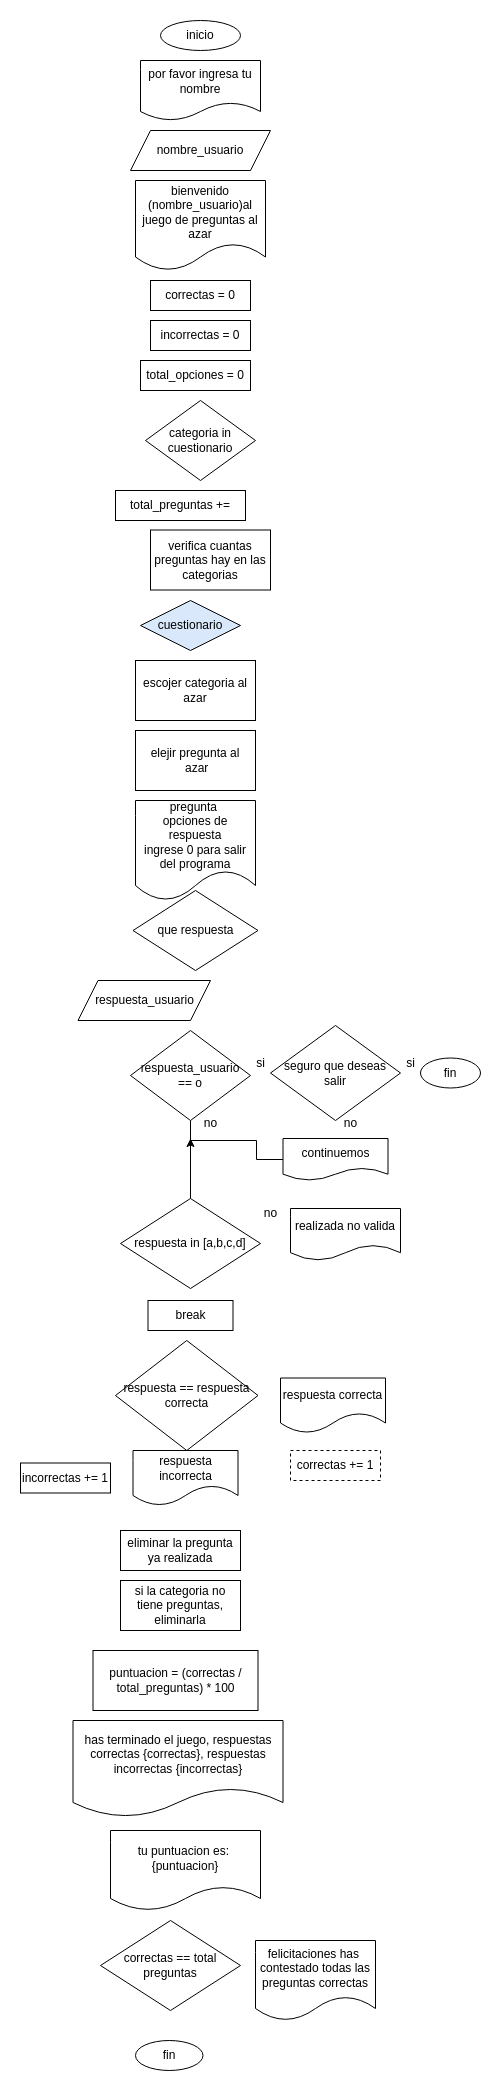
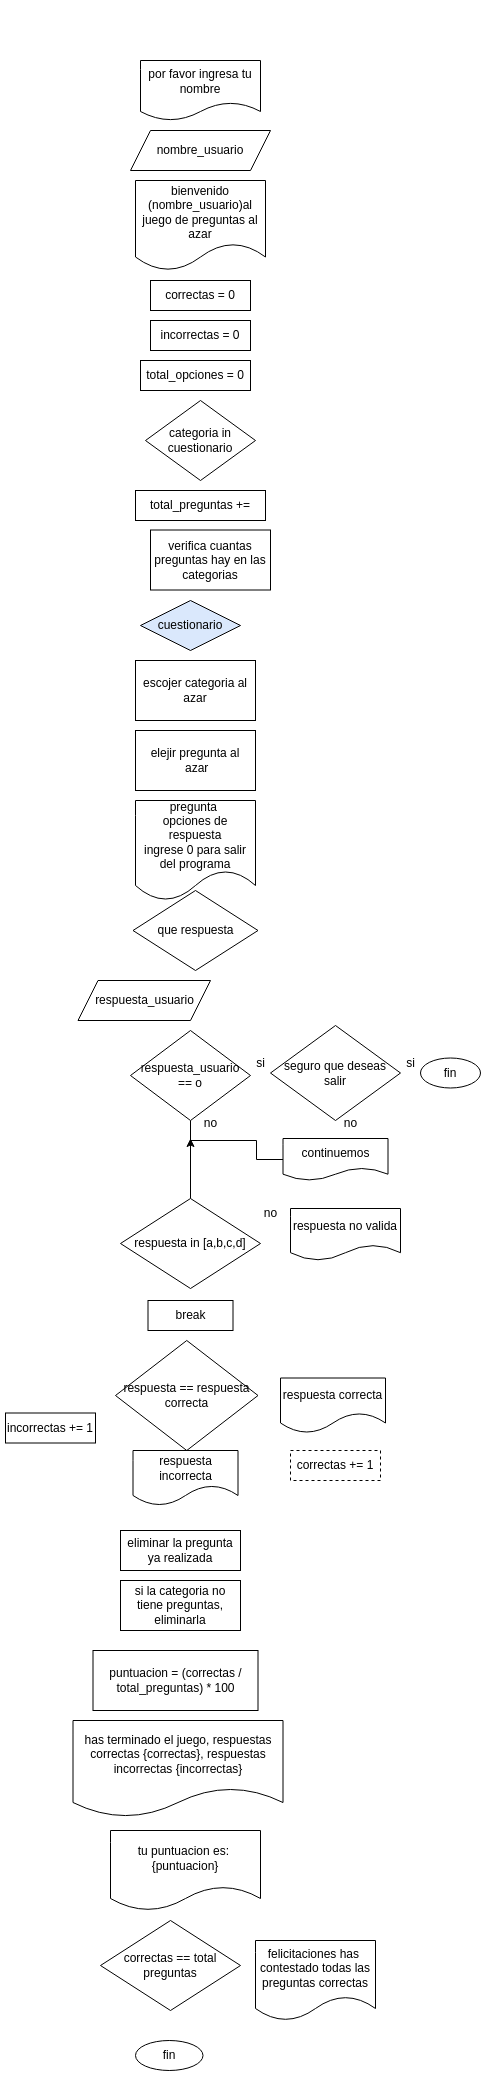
(201, 36) -> none
(181, 506) -> (201, 506)
(346, 1227) -> (346, 1227)
(66, 1478) -> (51, 1428)
